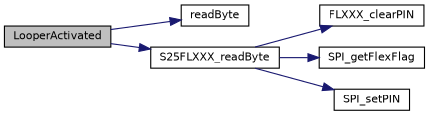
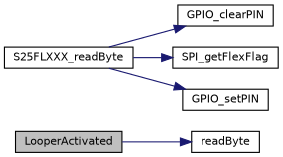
(372, 16) -> (226, 16)
(125, 46) -> none
(372, 100) -> (226, 100)
